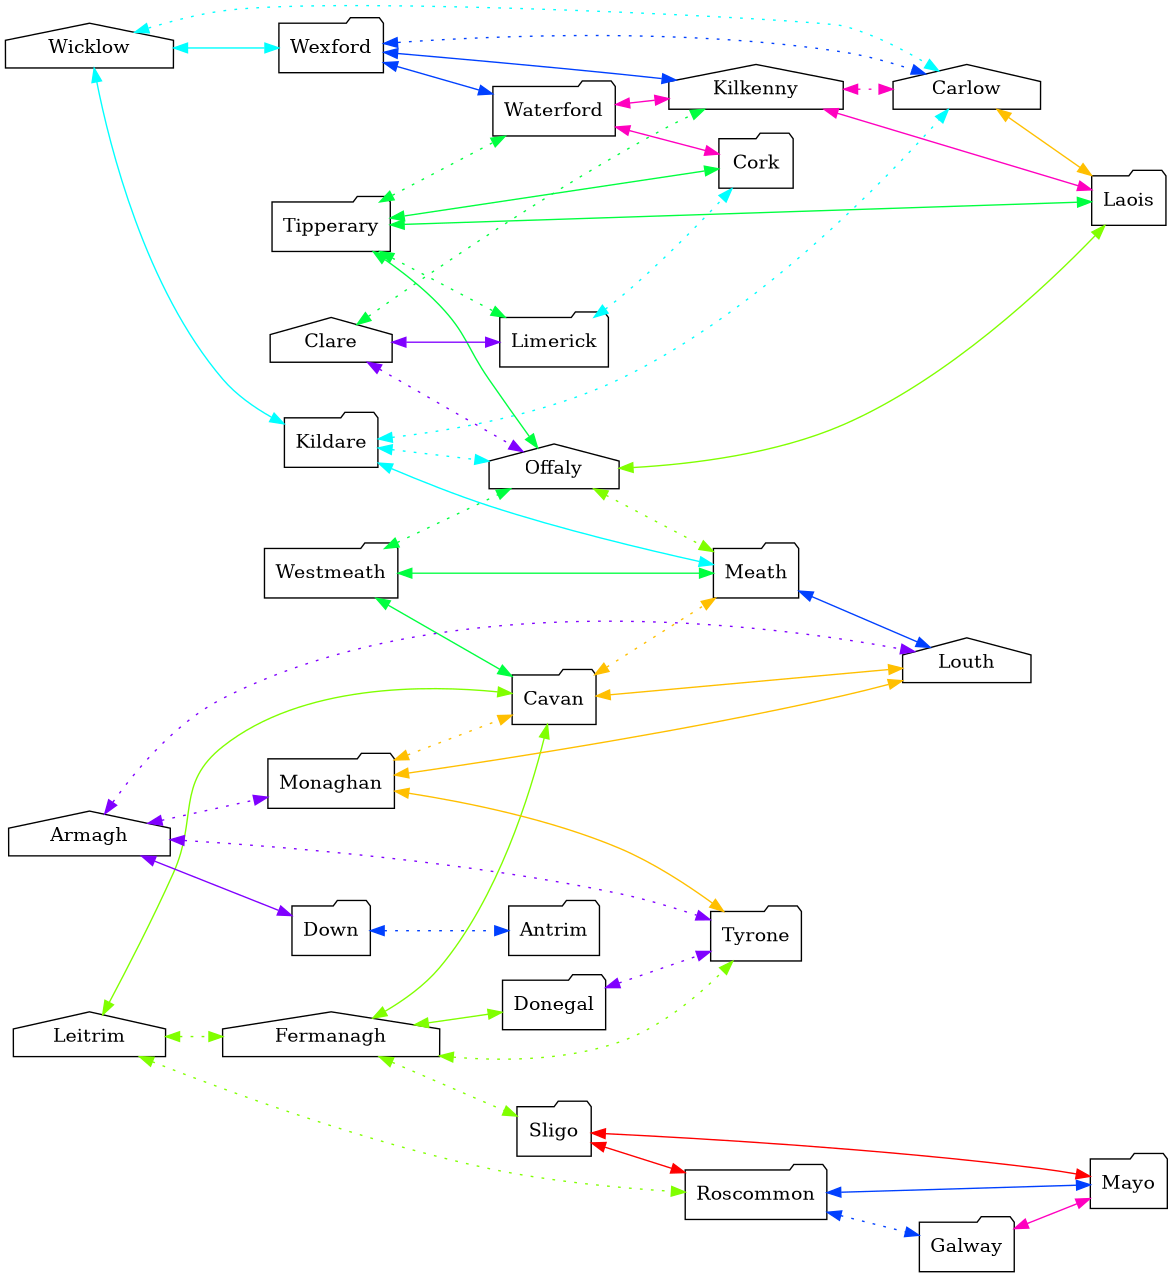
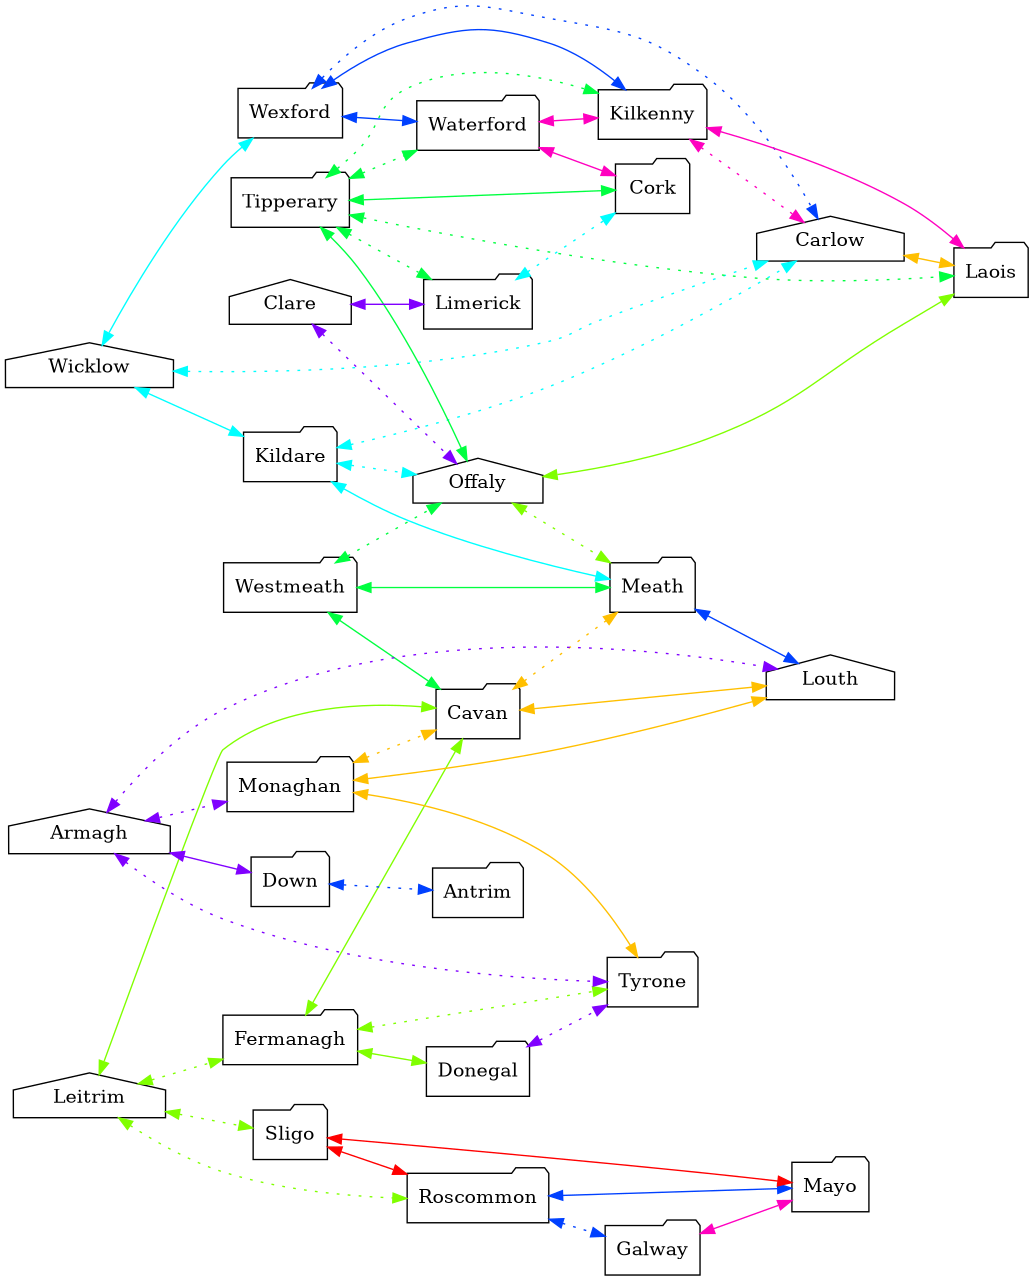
(756, 89) -> (653, 115)
(527, 210) -> (442, 77)
(741, 213) -> (650, 267)
(331, 1037) -> (290, 1040)
(448, 1086) -> (209, 1120)
